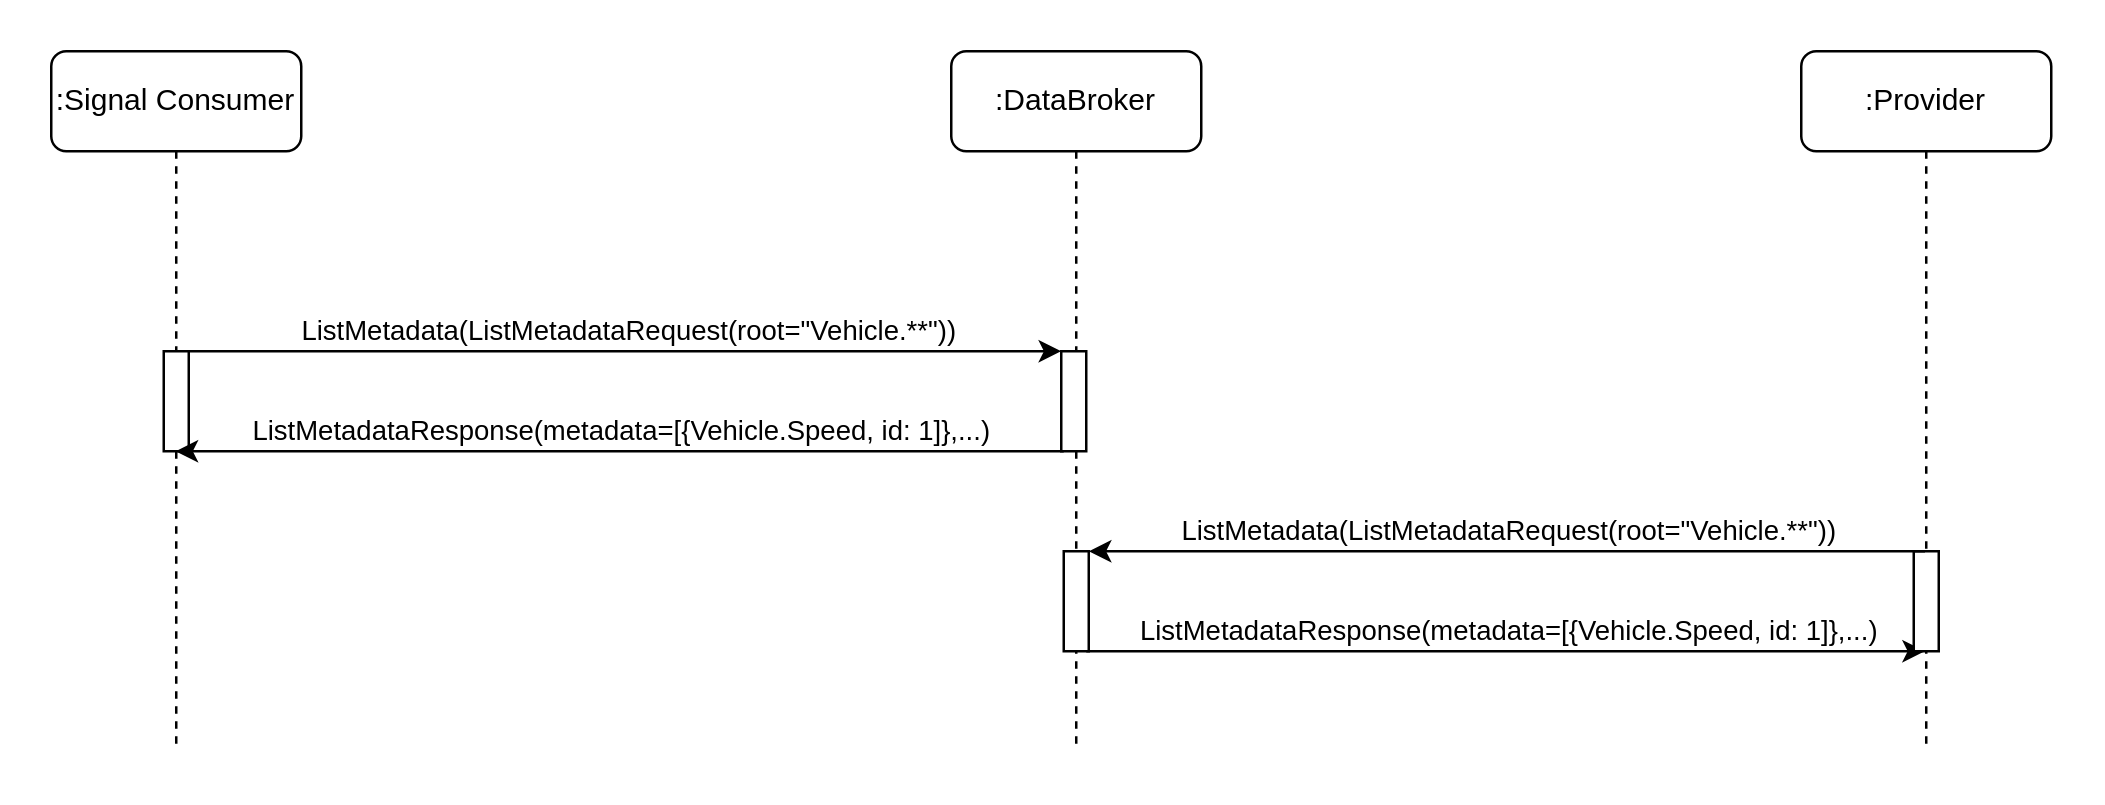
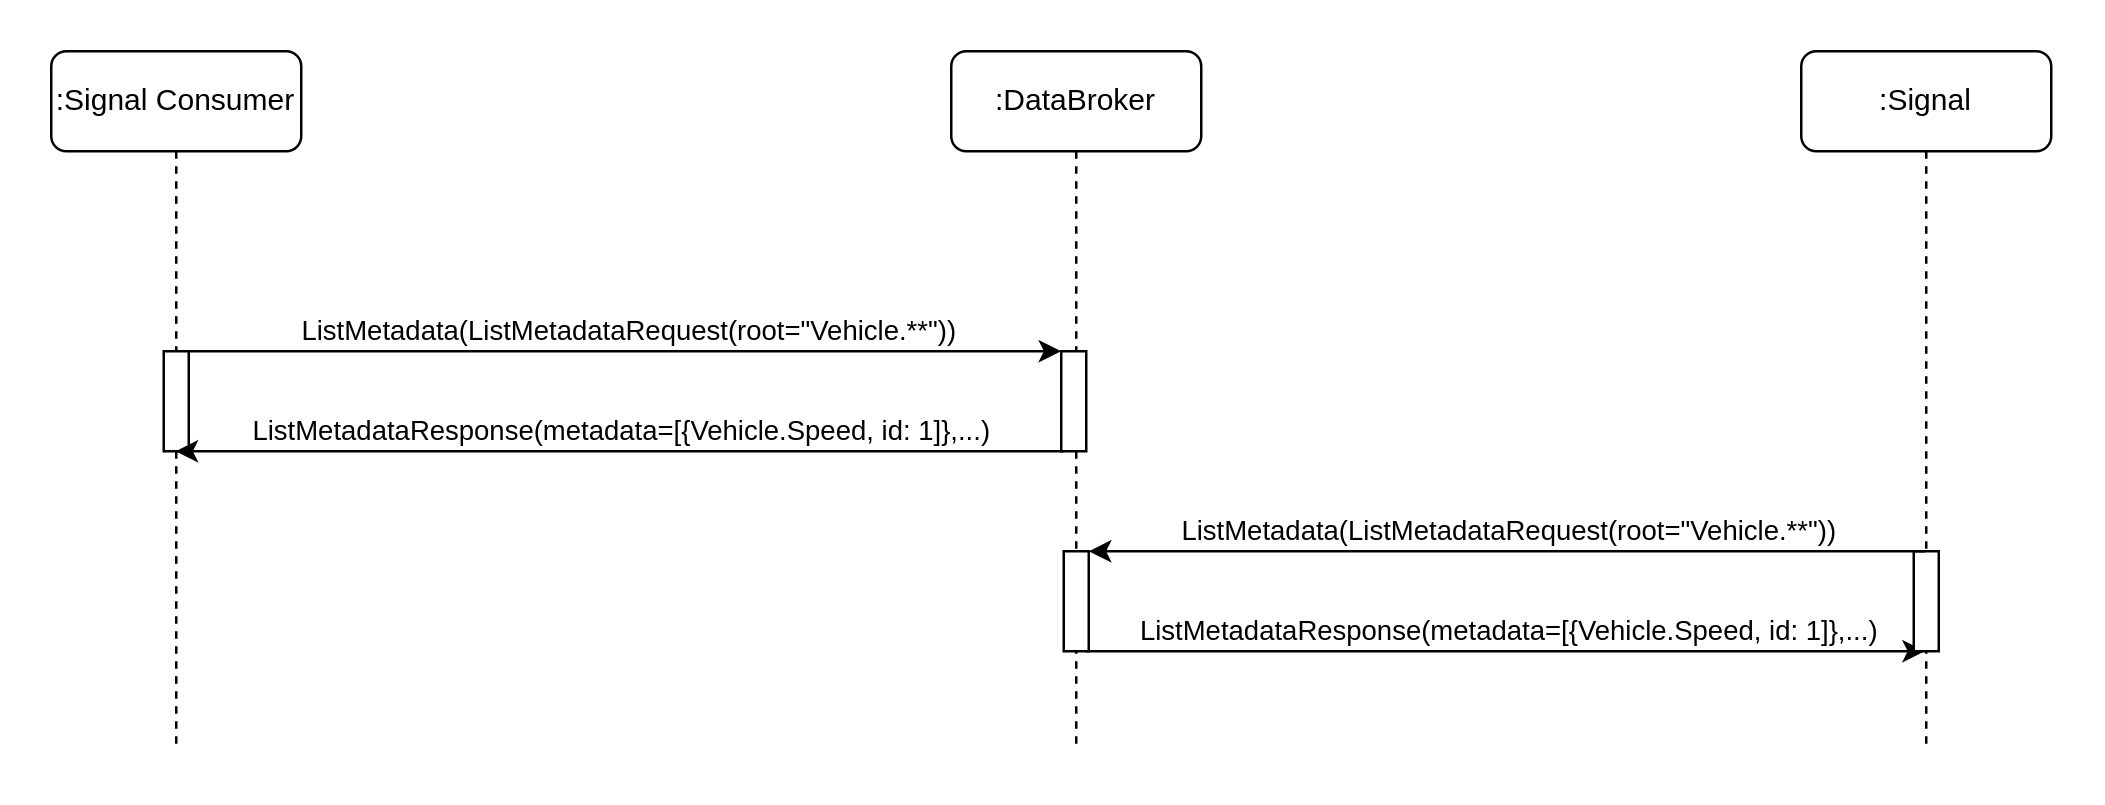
(1926, 101) -> (1926, 101)
